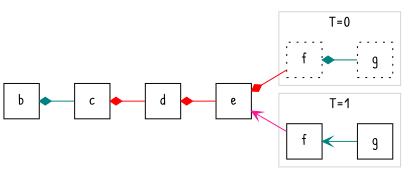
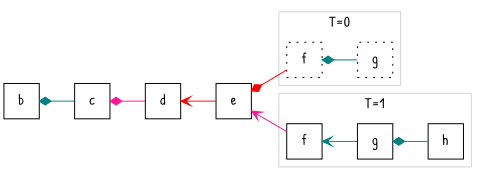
(133, 101) -> (133, 101)
(204, 101) -> (203, 101)
none -> (446, 141)
